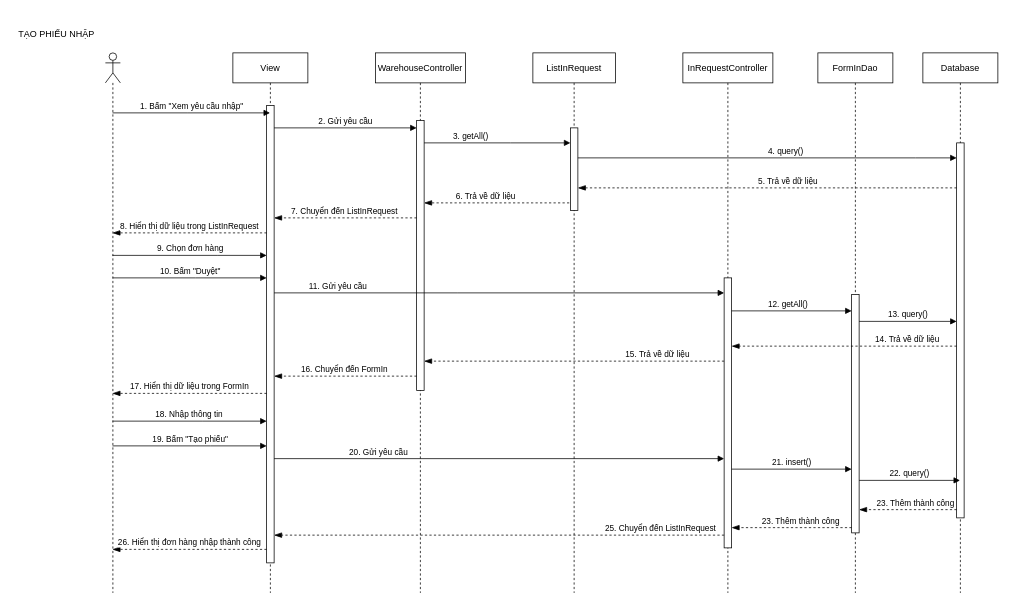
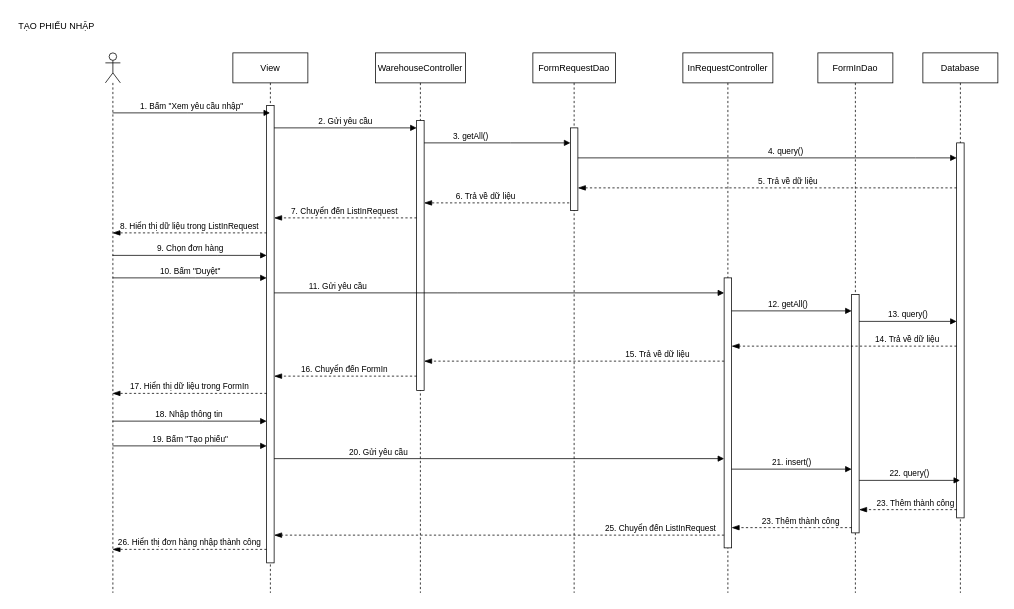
(57, 34) -> (57, 27)
(574, 68) -> (574, 68)
